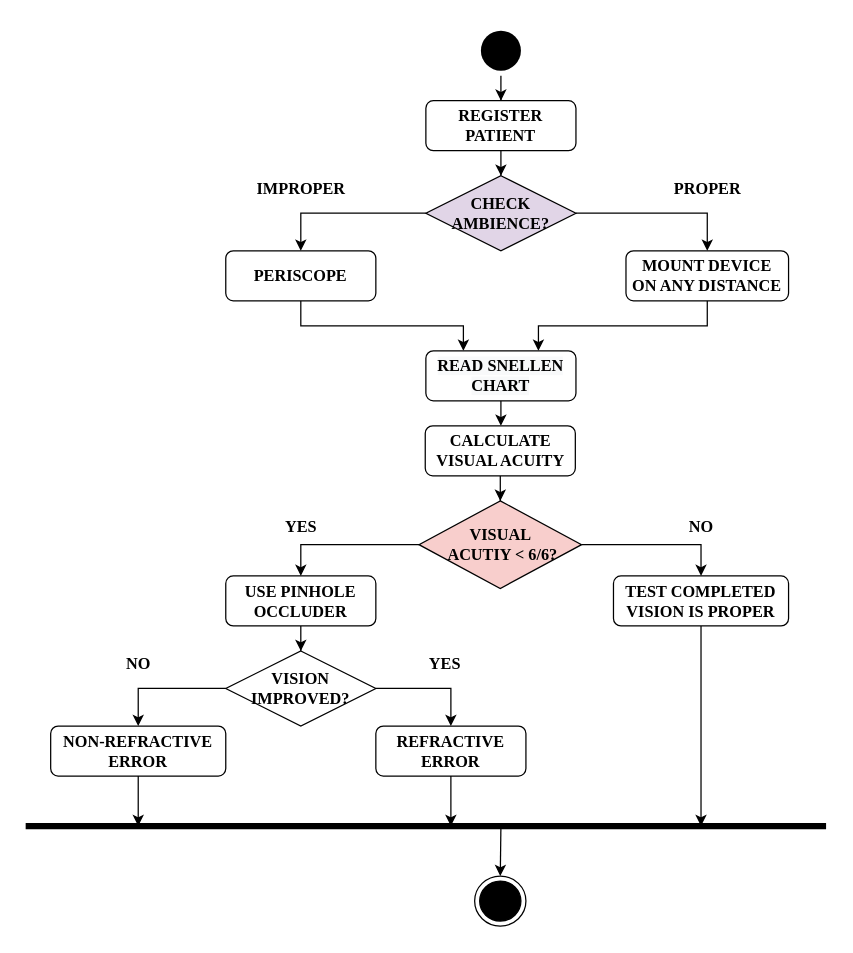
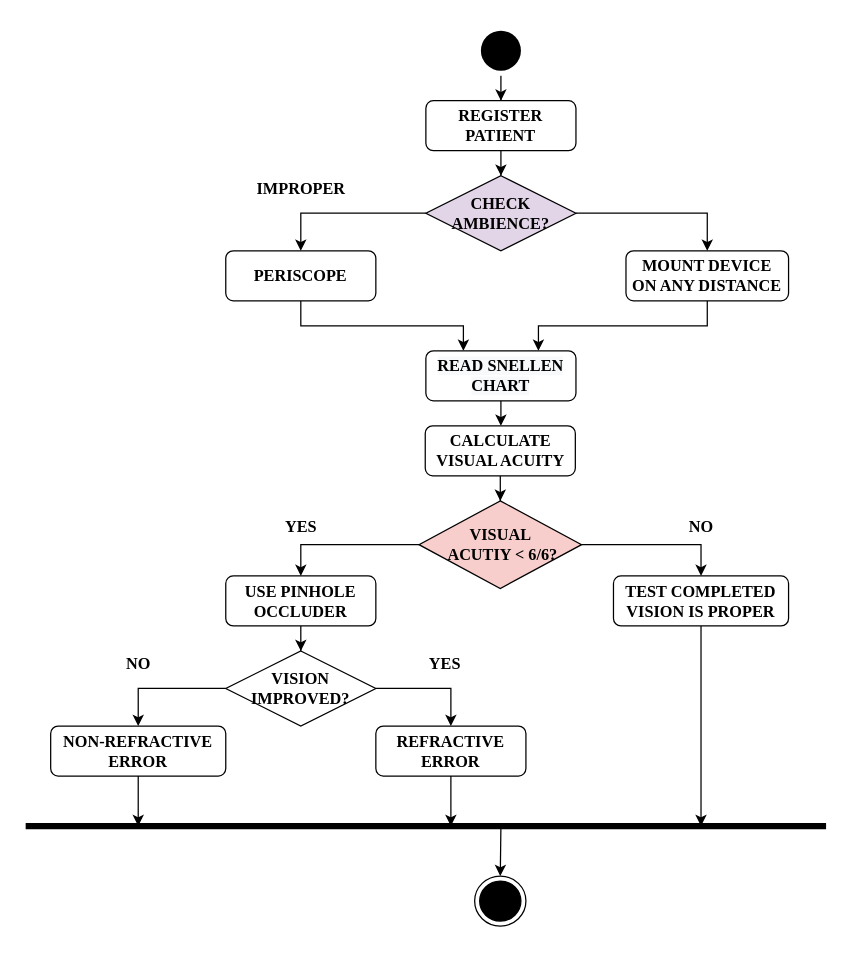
(707, 188) -> none
